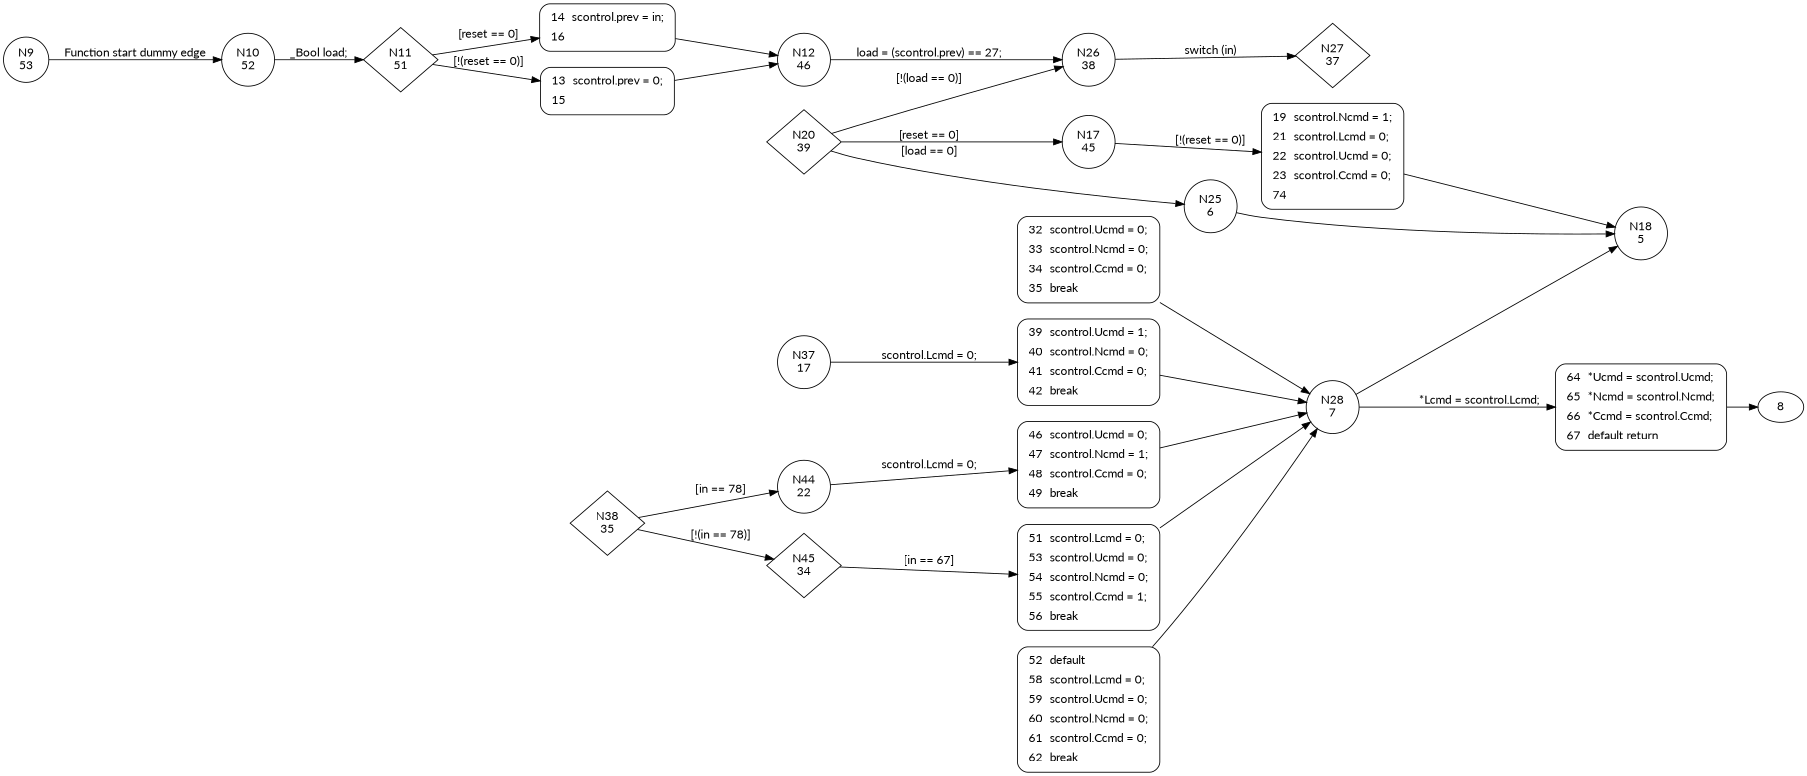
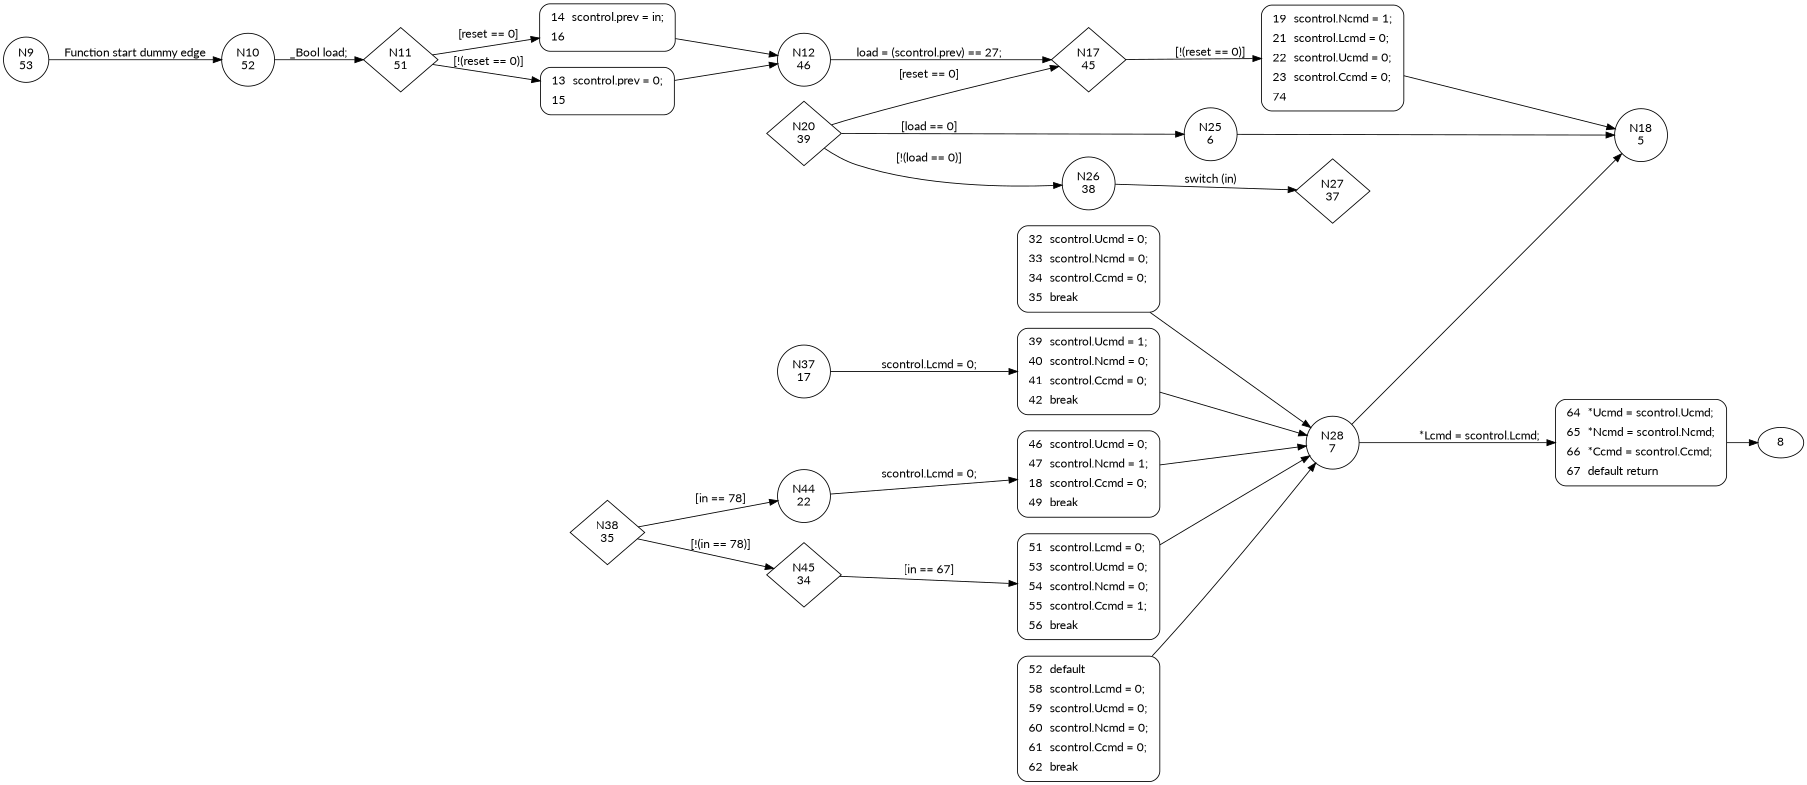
(942, 60) -> (937, 60)
(1089, 142) -> (1089, 60)
(1036, 474) -> (1036, 483)
